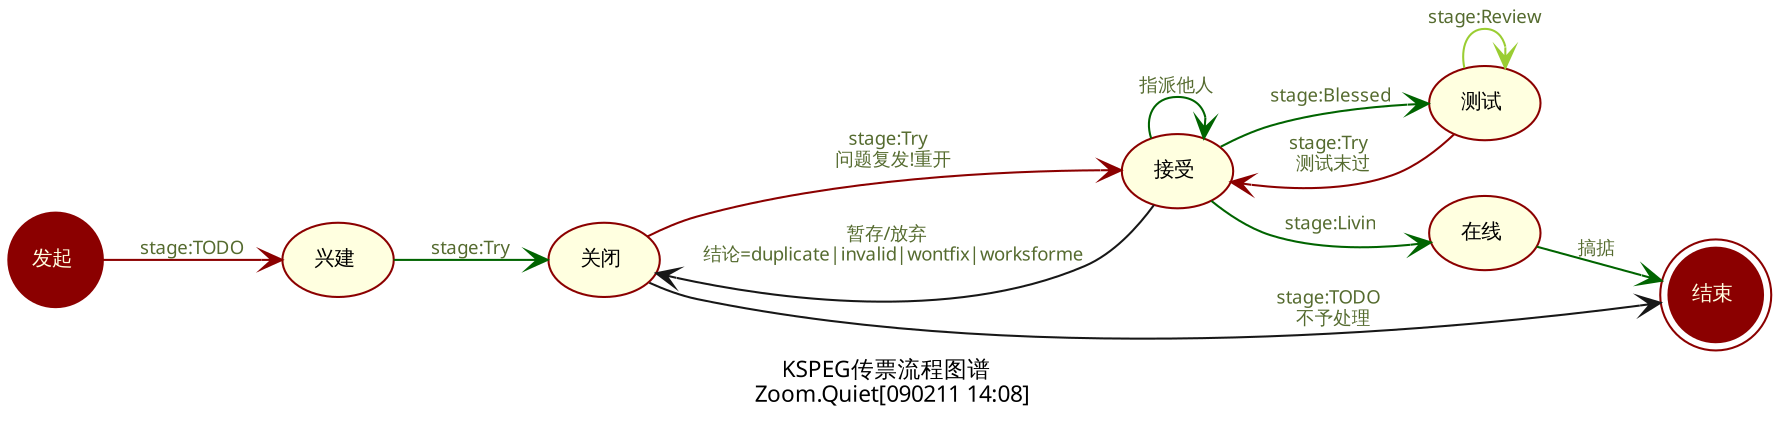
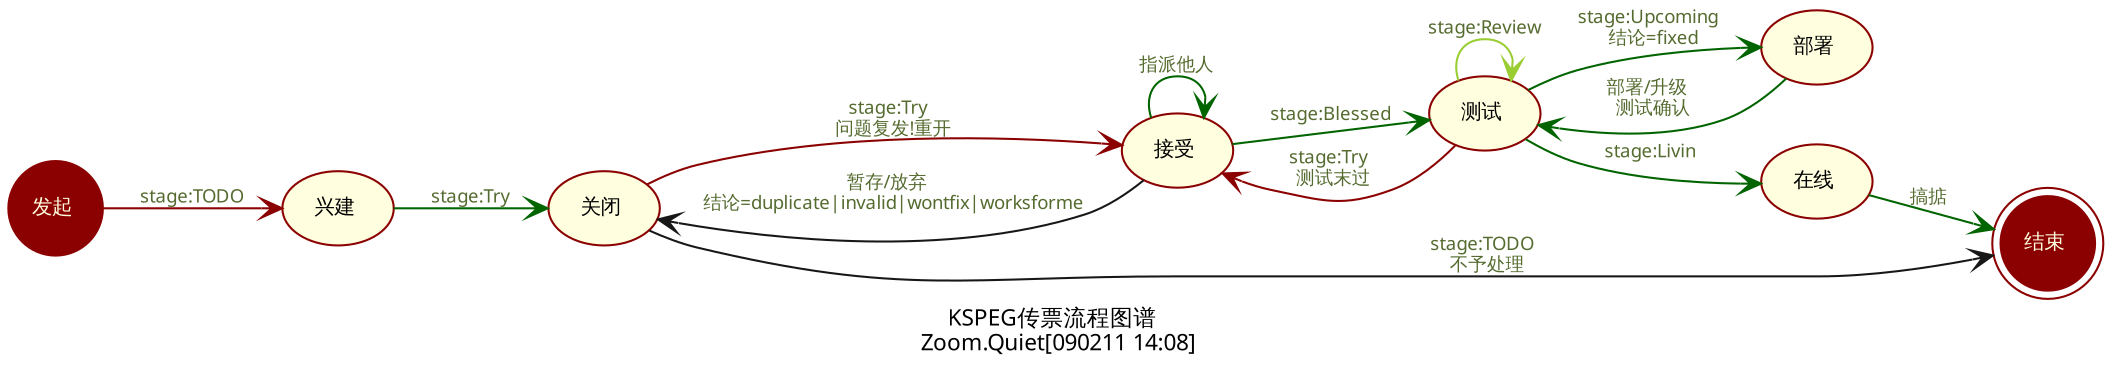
none -> (1817, 47)
(1306, 243) -> (1630, 175)
